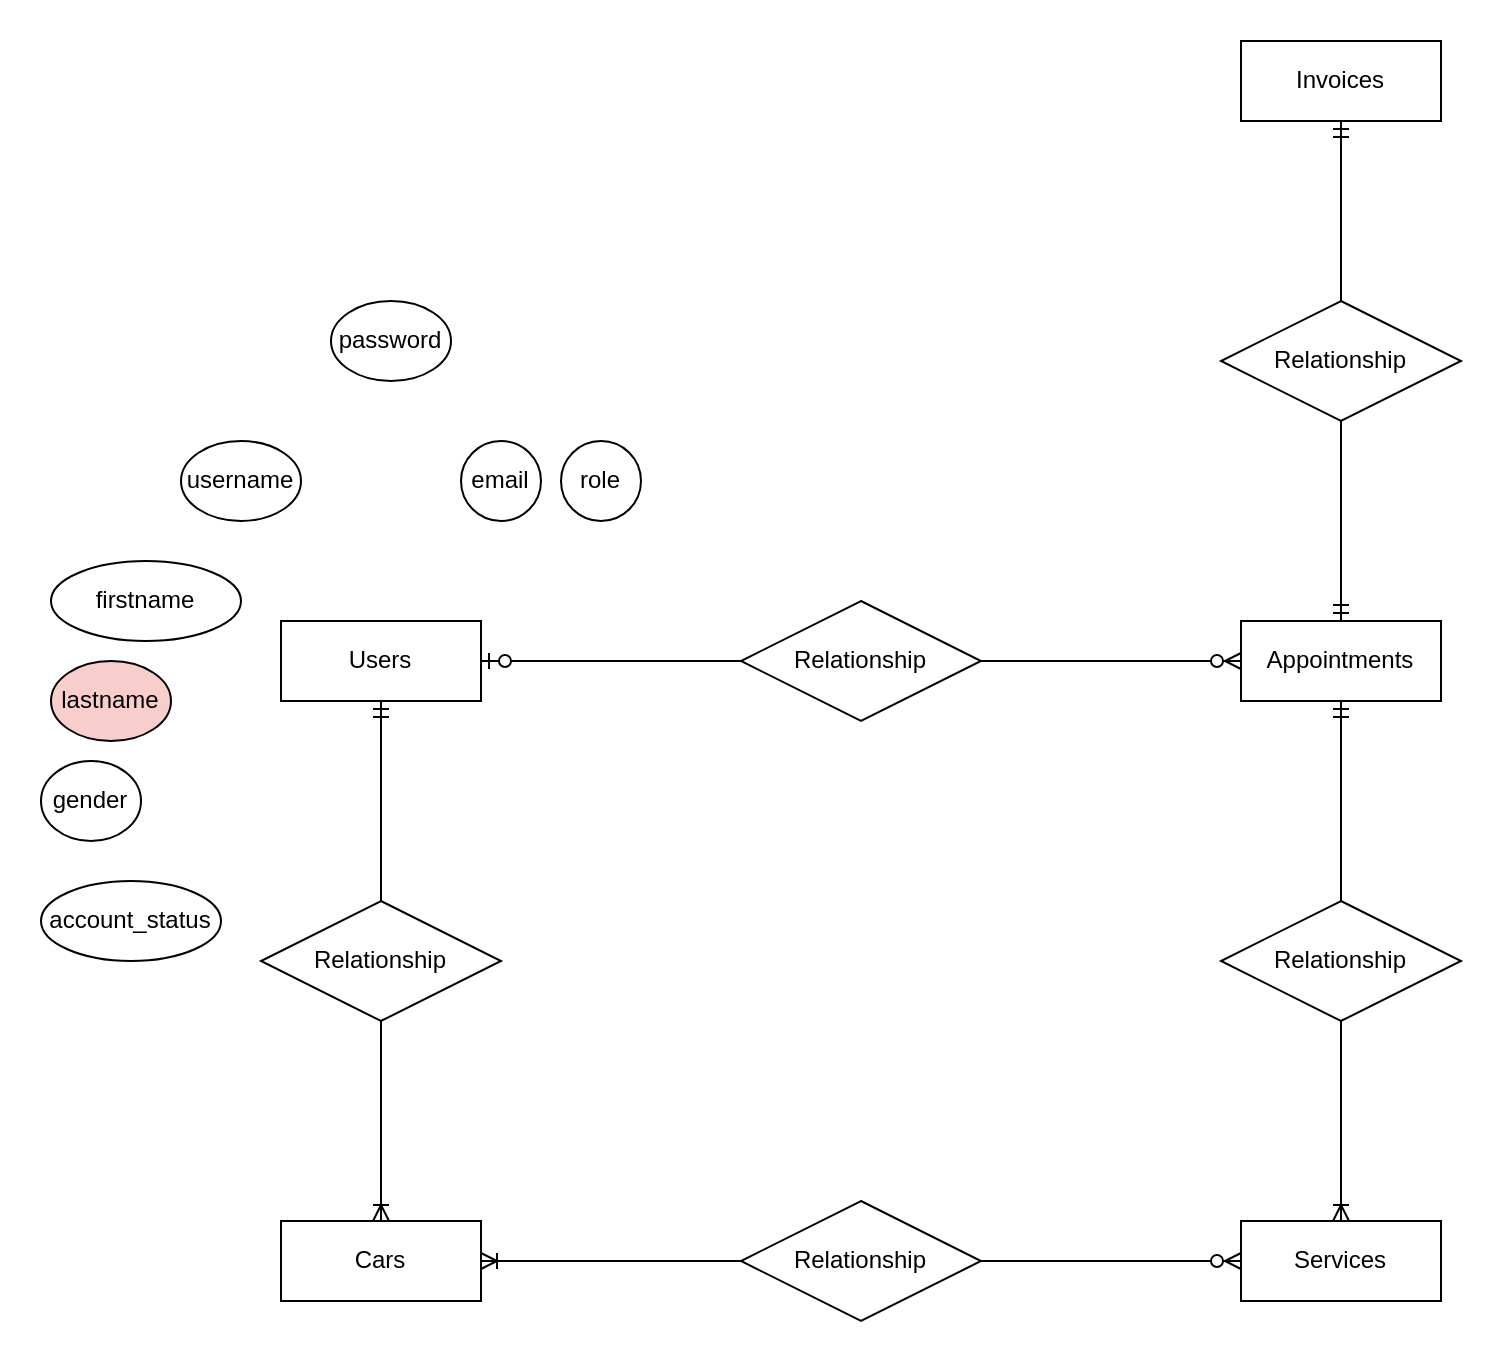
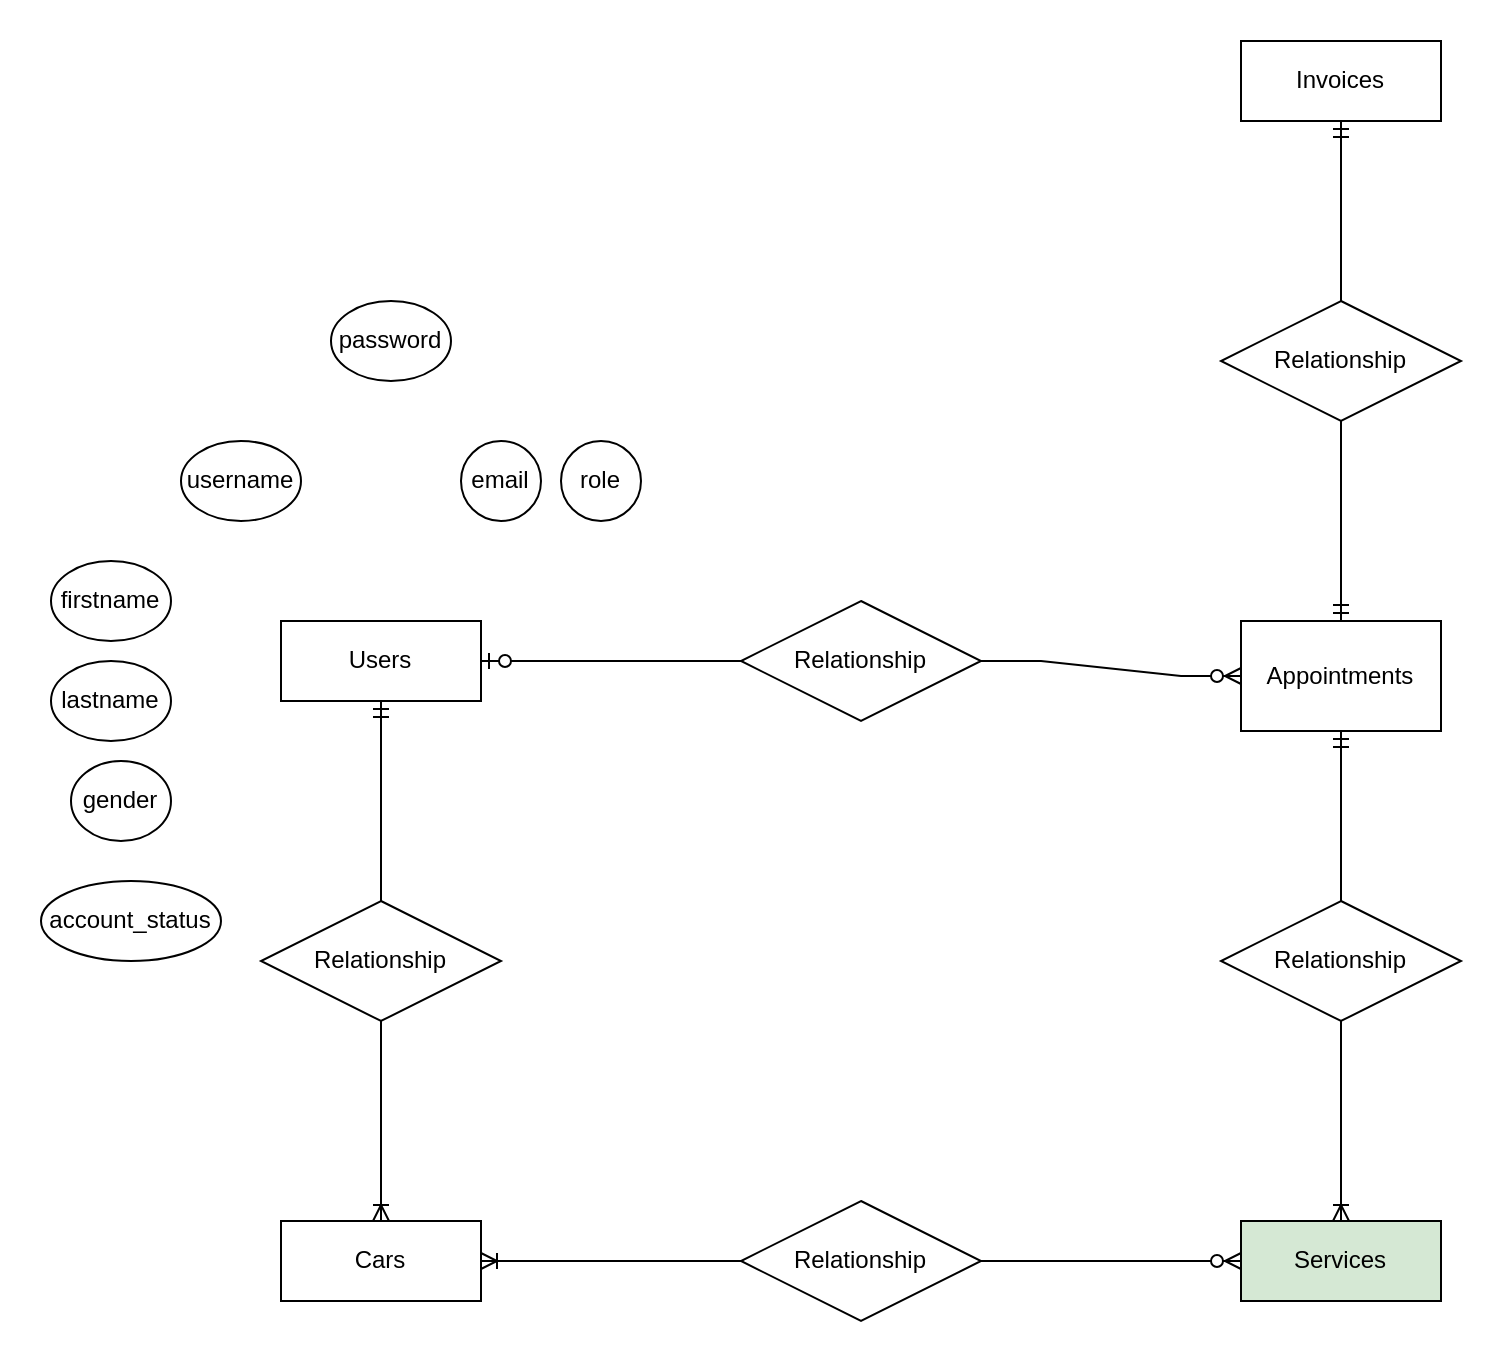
(146, 601) -> (111, 601)
(1341, 661) -> (1341, 676)
(111, 701) -> (111, 701)
(91, 801) -> (121, 801)
(1341, 1261) -> (1341, 1261)
